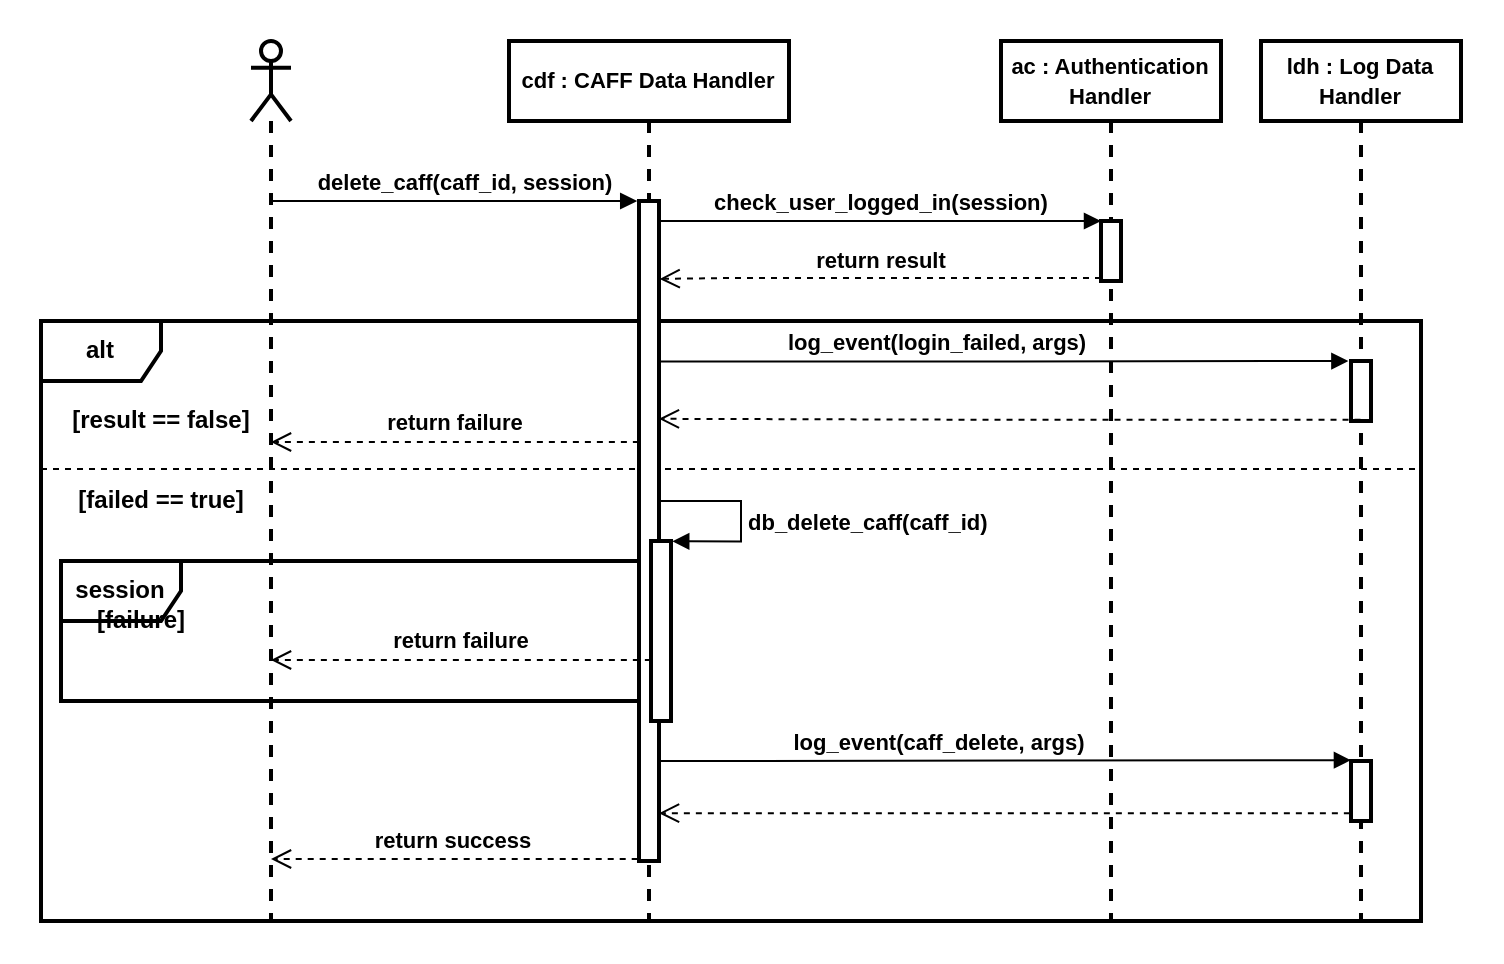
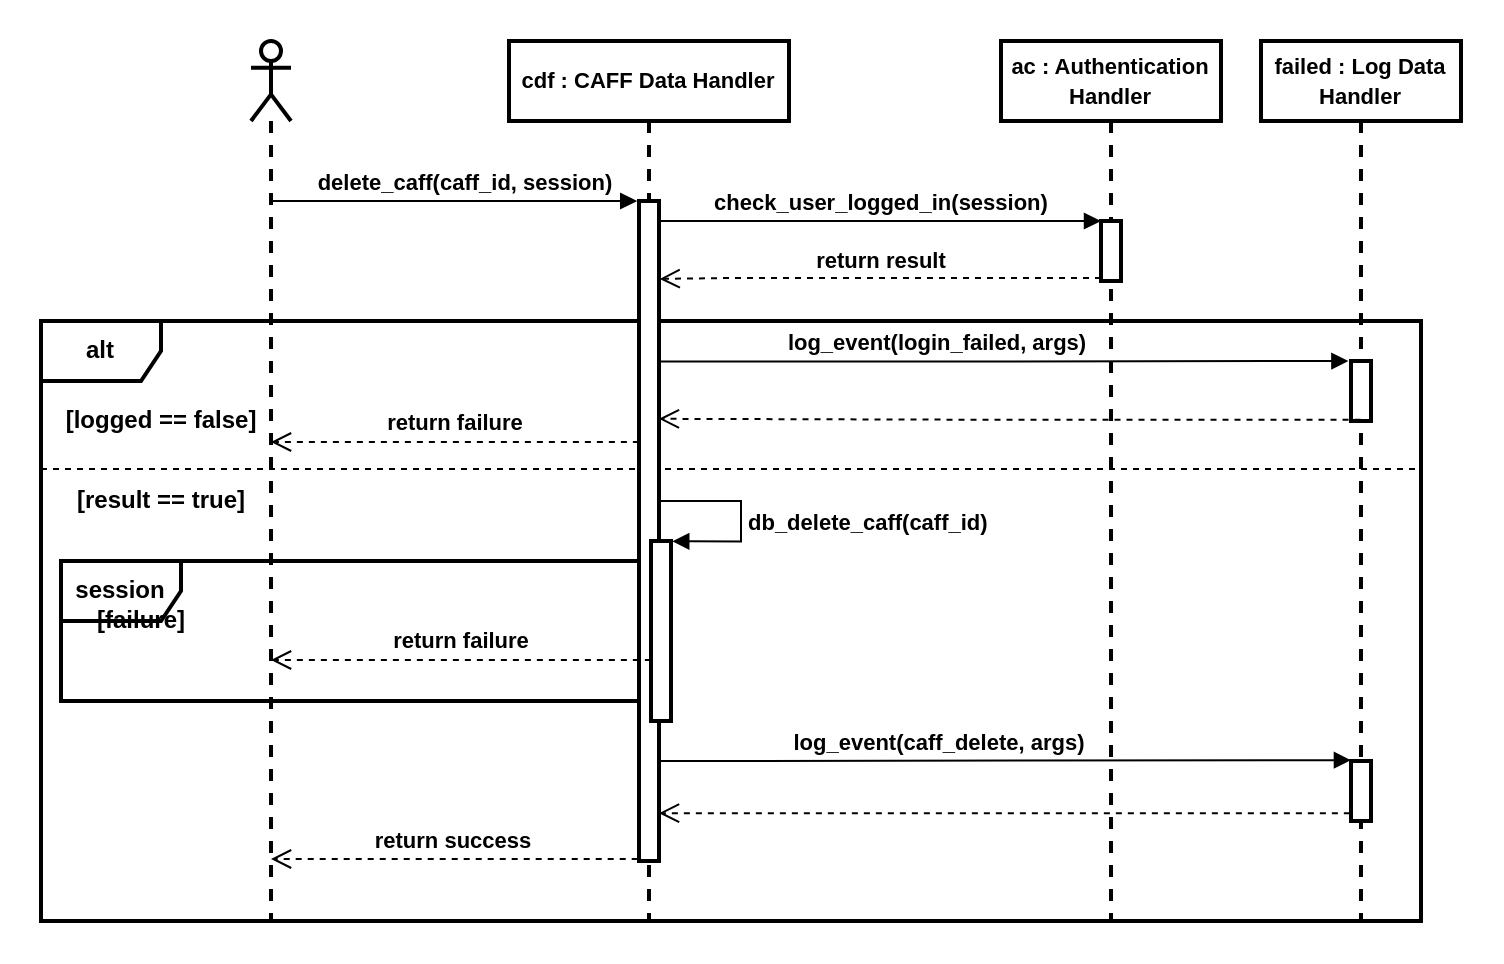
(1361, 81) -> (1361, 81)
(162, 421) -> (162, 421)
(162, 501) -> (162, 501)
